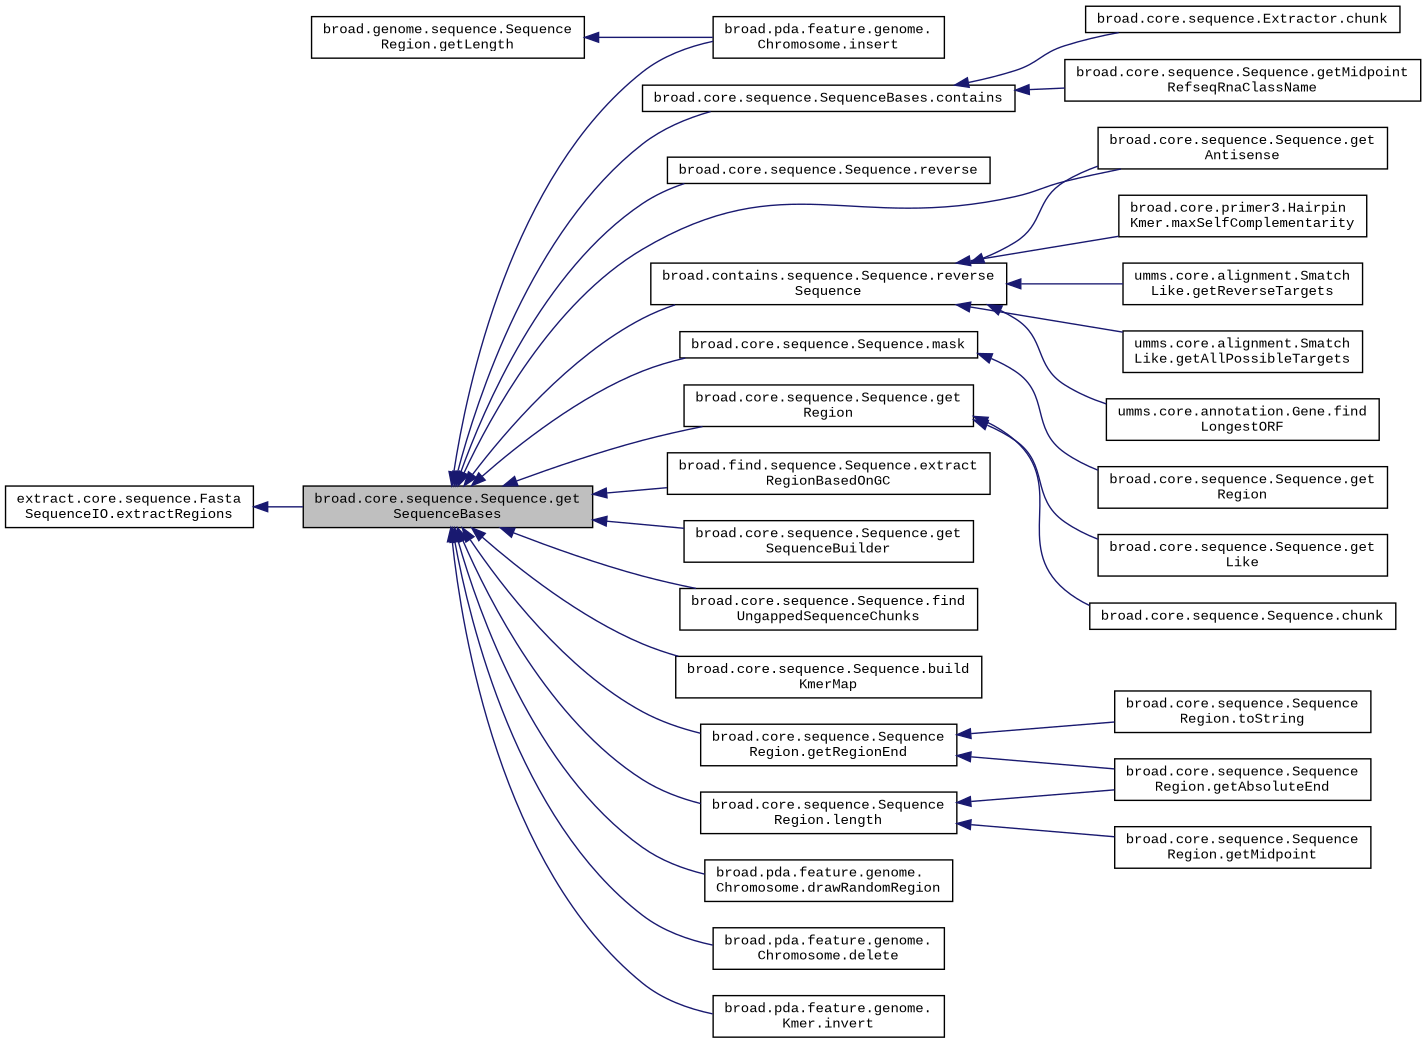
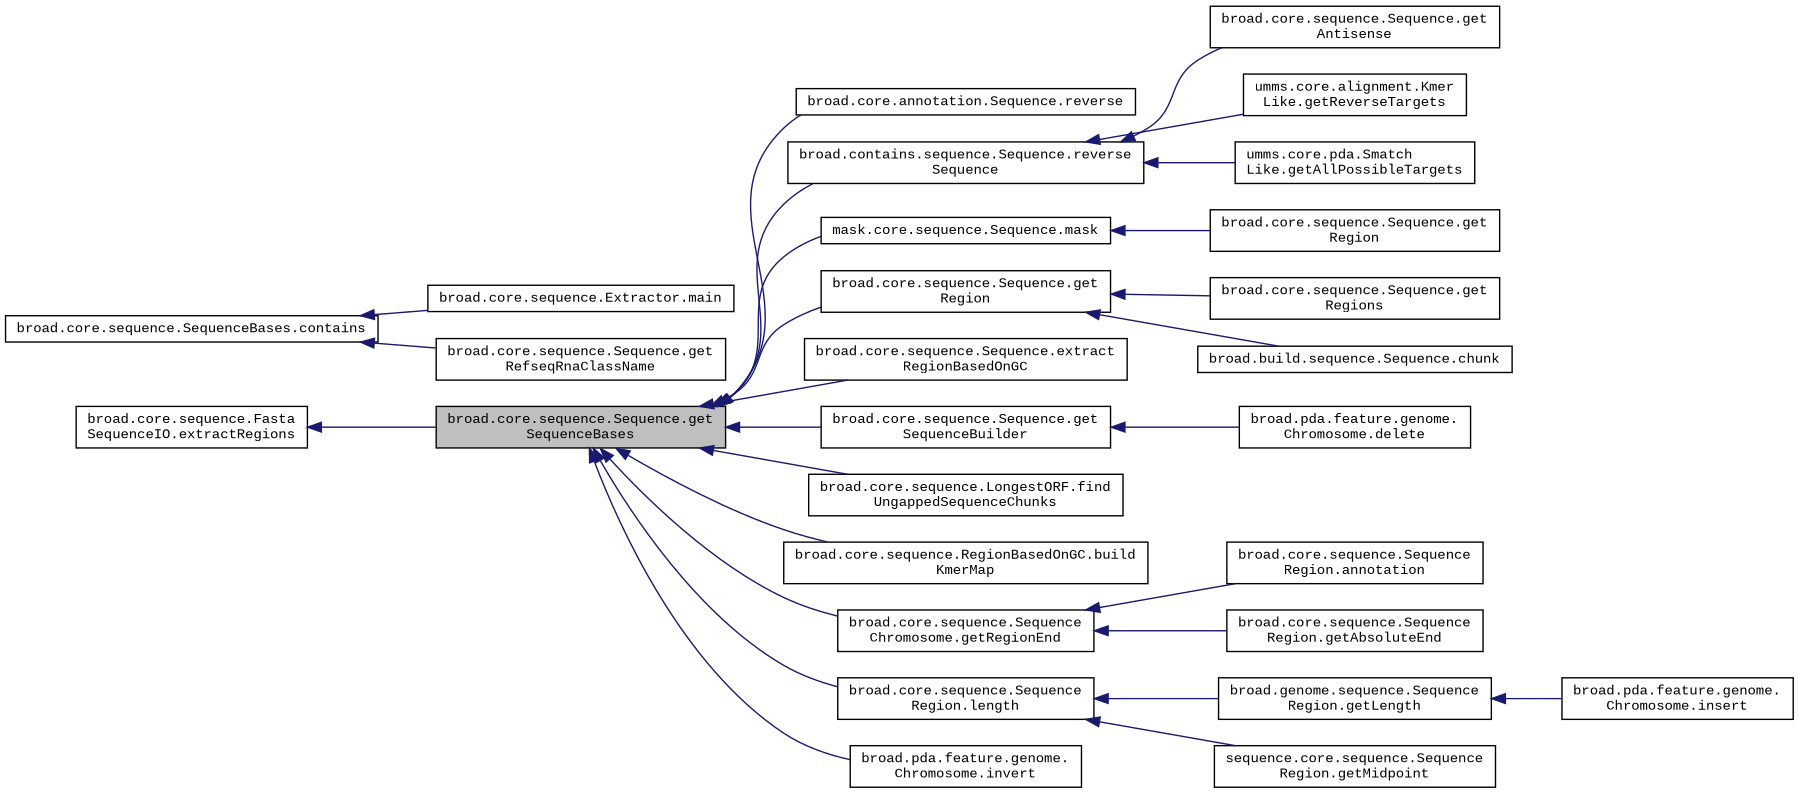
(1243, 19) -> (581, 298)
(1243, 80) -> (581, 359)
(829, 170) -> (966, 102)
(735, 211) -> none
(1243, 216) -> none
(530, 220) -> none
(544, 261) -> none
(1243, 284) -> (1355, 95)
(829, 345) -> (966, 231)
(1243, 352) -> (1355, 163)
(1243, 420) -> none
(829, 474) -> (966, 359)
(129, 507) -> (192, 427)
(1243, 555) -> (1355, 298)
(829, 609) -> (966, 495)
(1243, 616) -> (1355, 359)
(829, 677) -> (966, 563)
(1243, 712) -> (1355, 563)
(829, 745) -> (966, 631)
(534, 780) -> (1182, 427)
(1043, 796) -> (1163, 699)
(1243, 847) -> (1355, 766)
(829, 881) -> none
(829, 1016) -> (966, 766)
